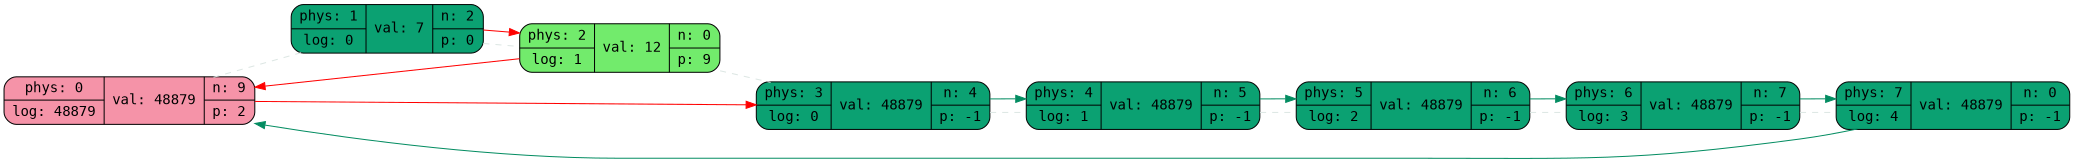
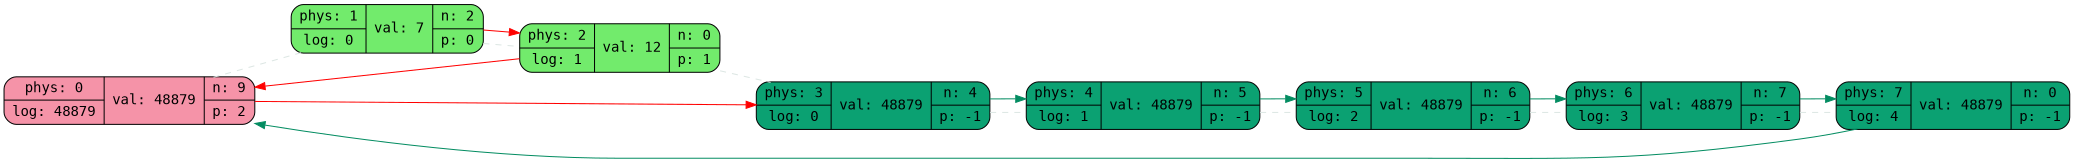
(387, 29) -> (387, 29)
(695, 60) -> (695, 60)
